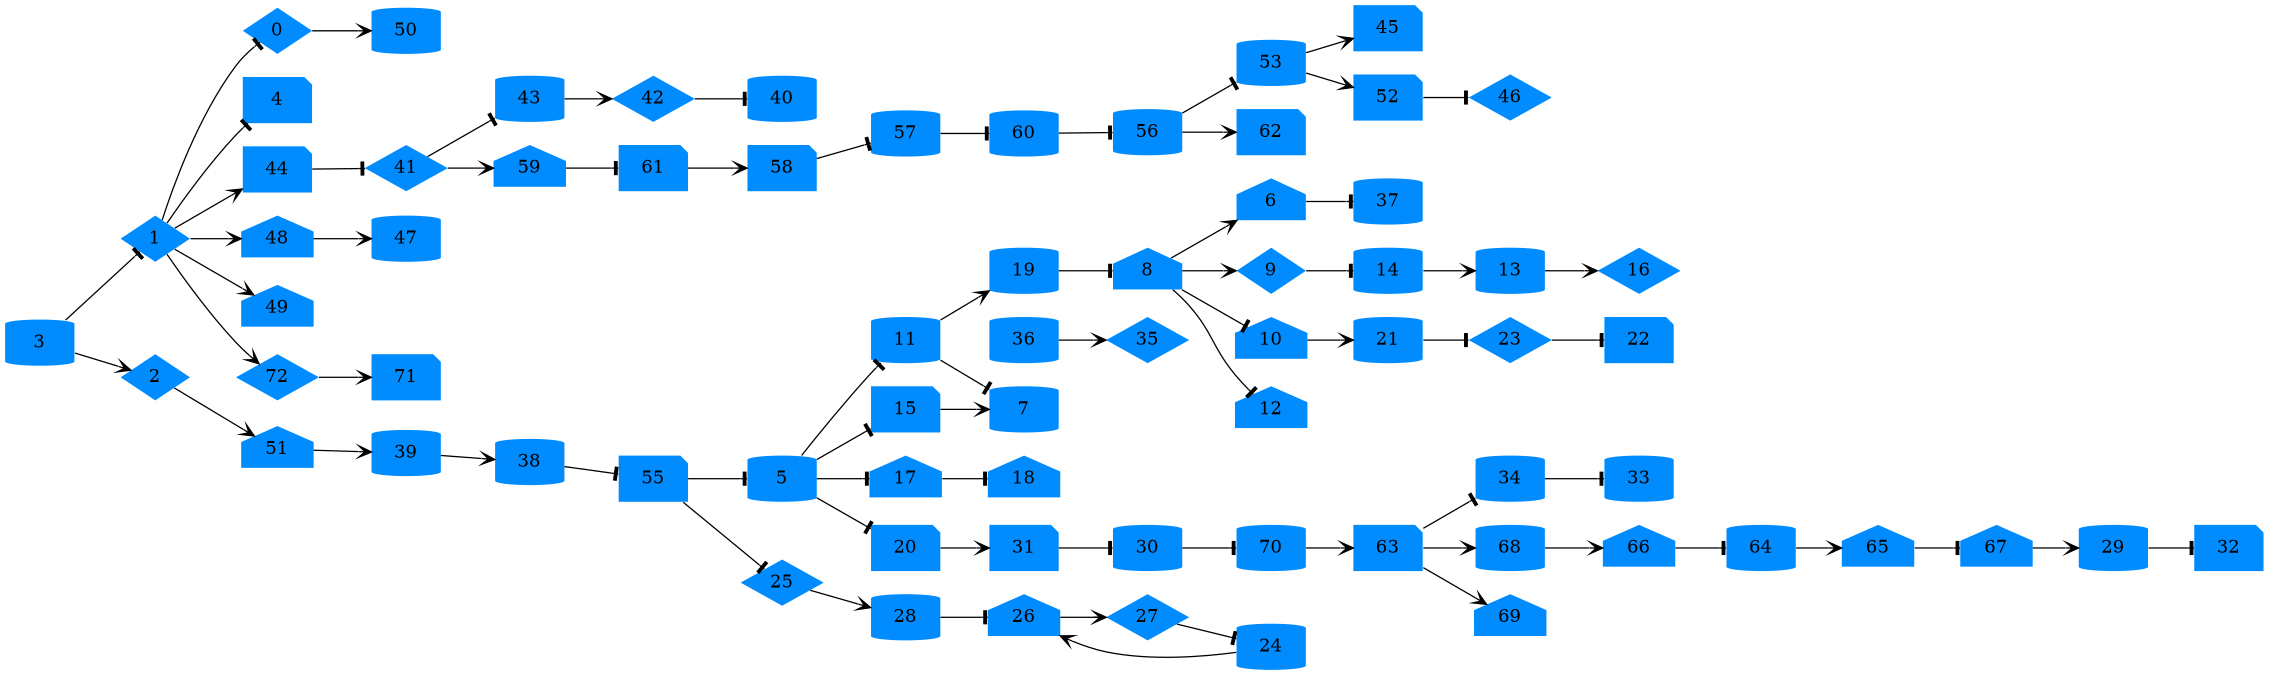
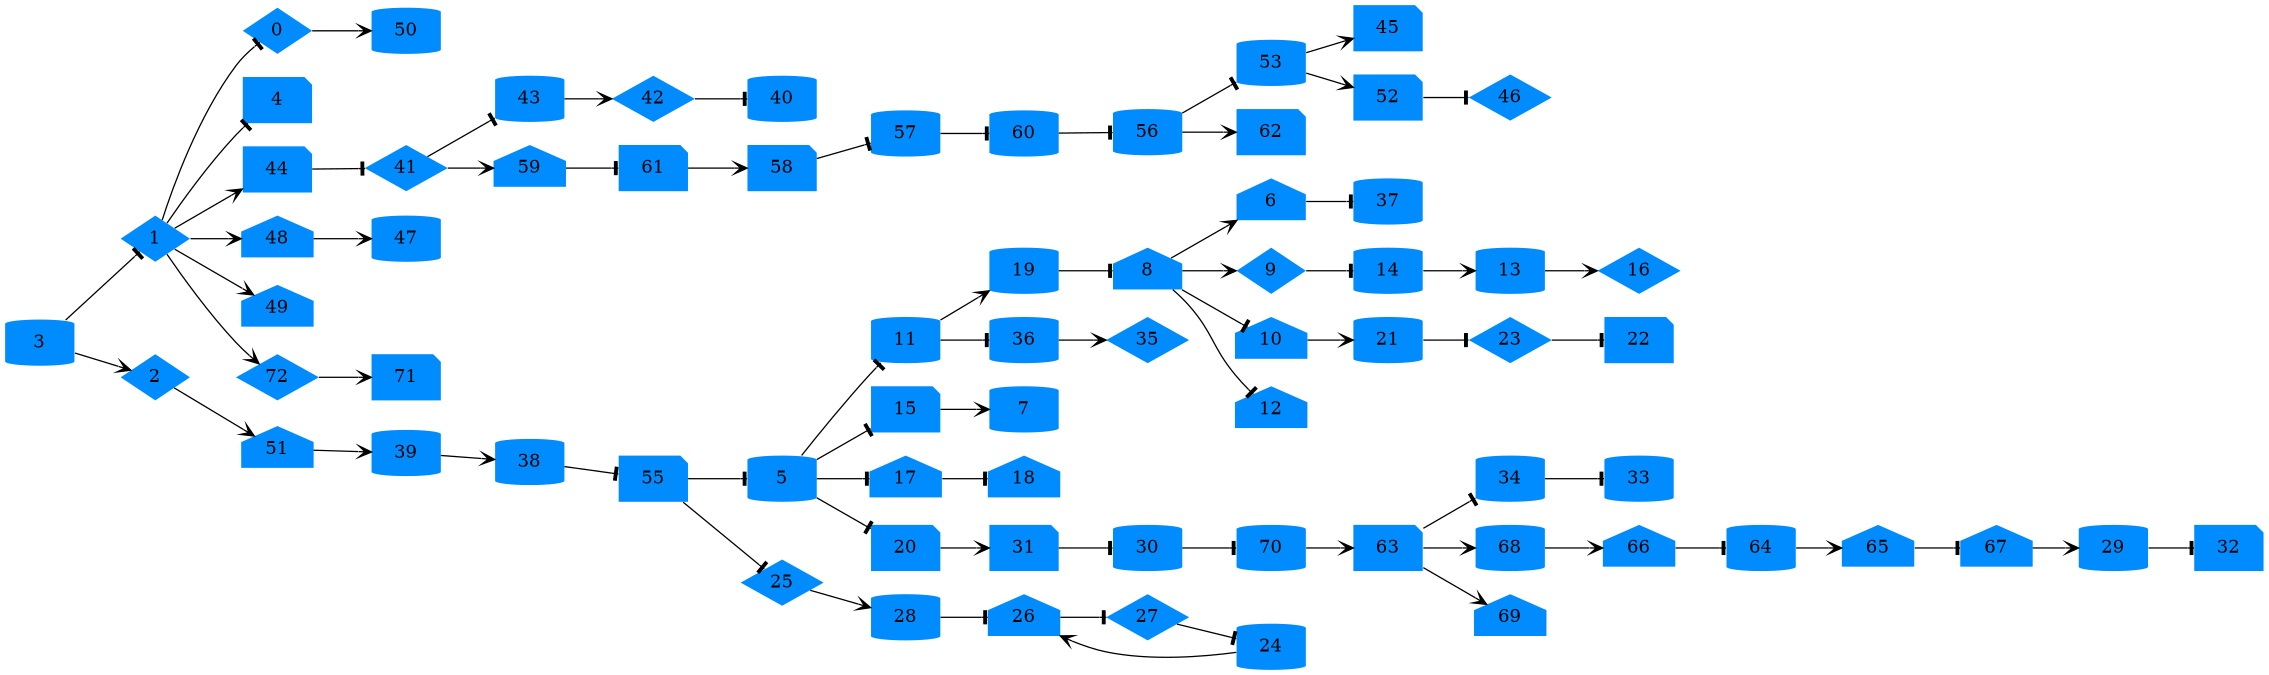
(962, 373) -> (962, 340)
(1080, 617) -> (1080, 617)
